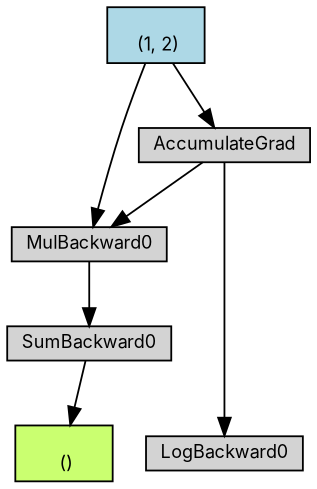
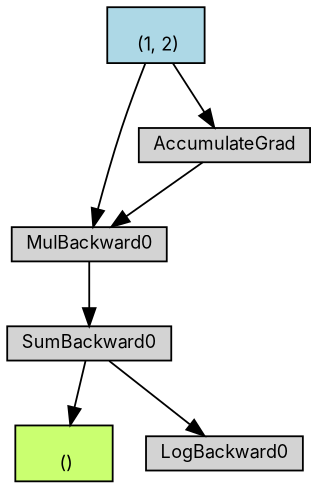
(224, 290) -> (149, 393)
